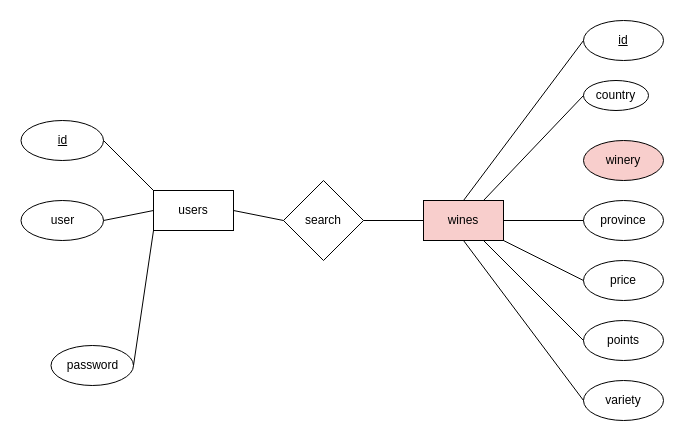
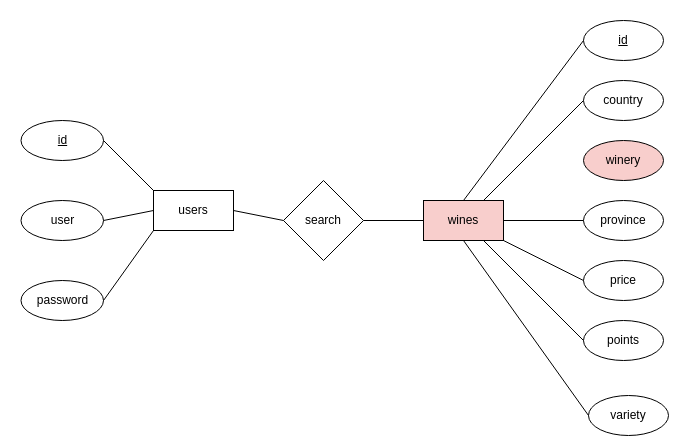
(616, 96) -> (624, 101)
(92, 366) -> (62, 301)
(624, 401) -> (629, 416)
